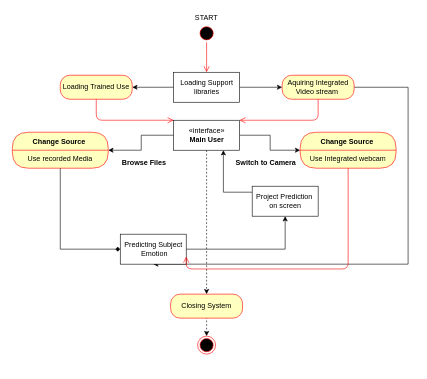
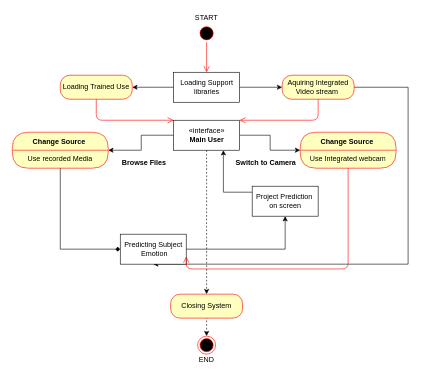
none -> (207, 360)
